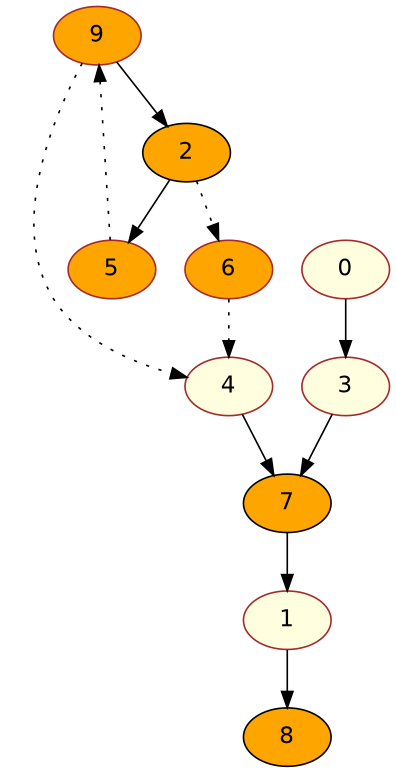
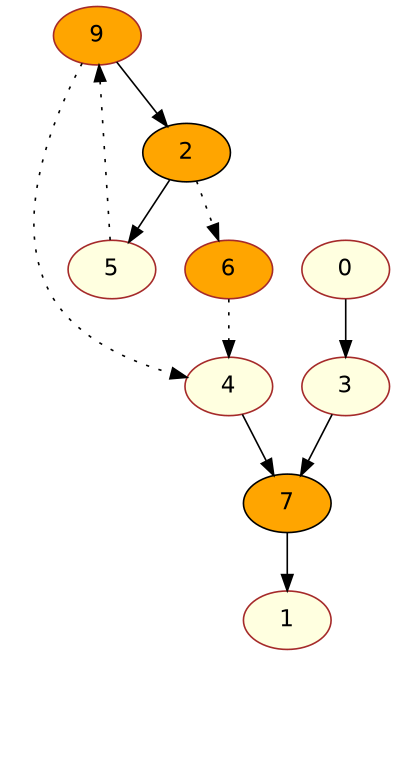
(112, 270) -> (112, 270)
(287, 737) -> none
